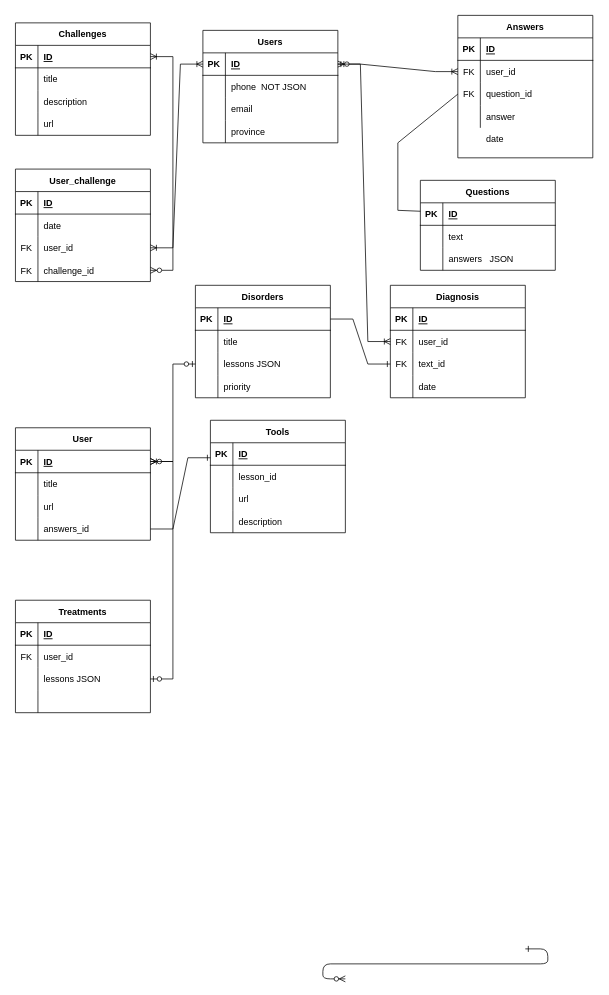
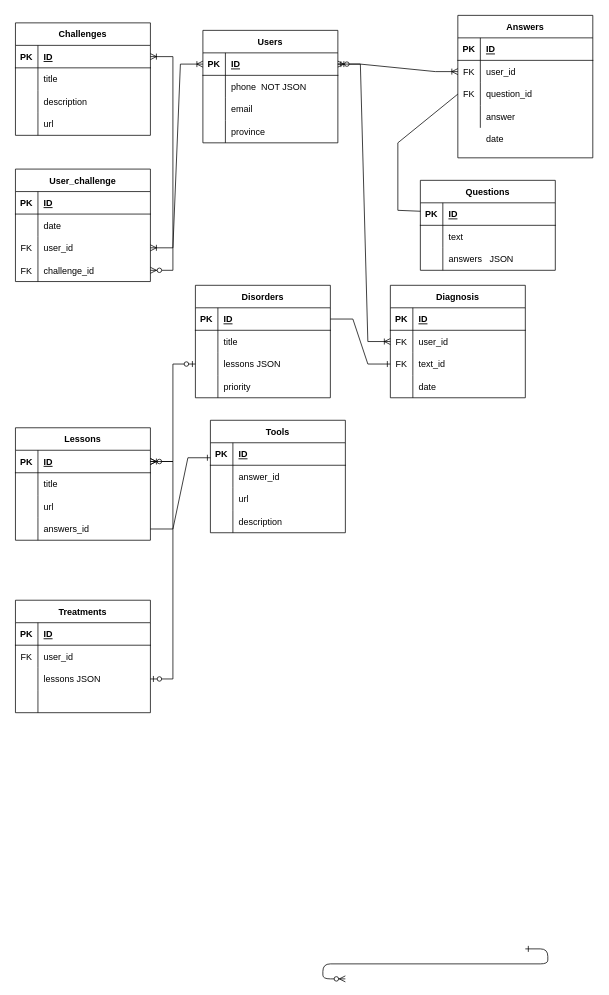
(83, 440) -> (83, 440)
(259, 477) -> (260, 477)
